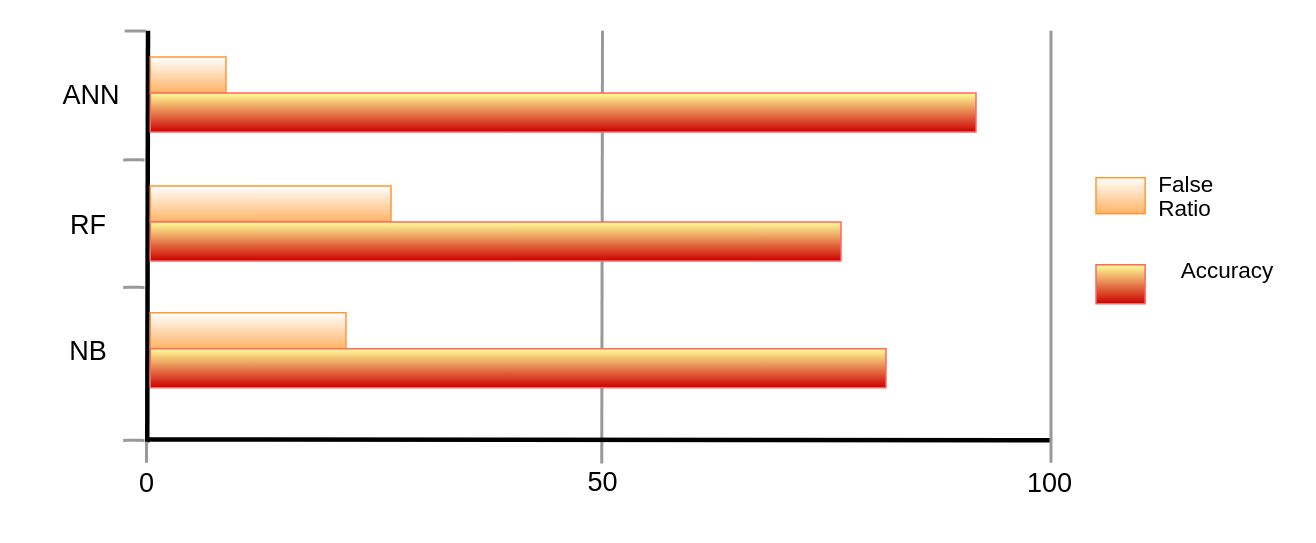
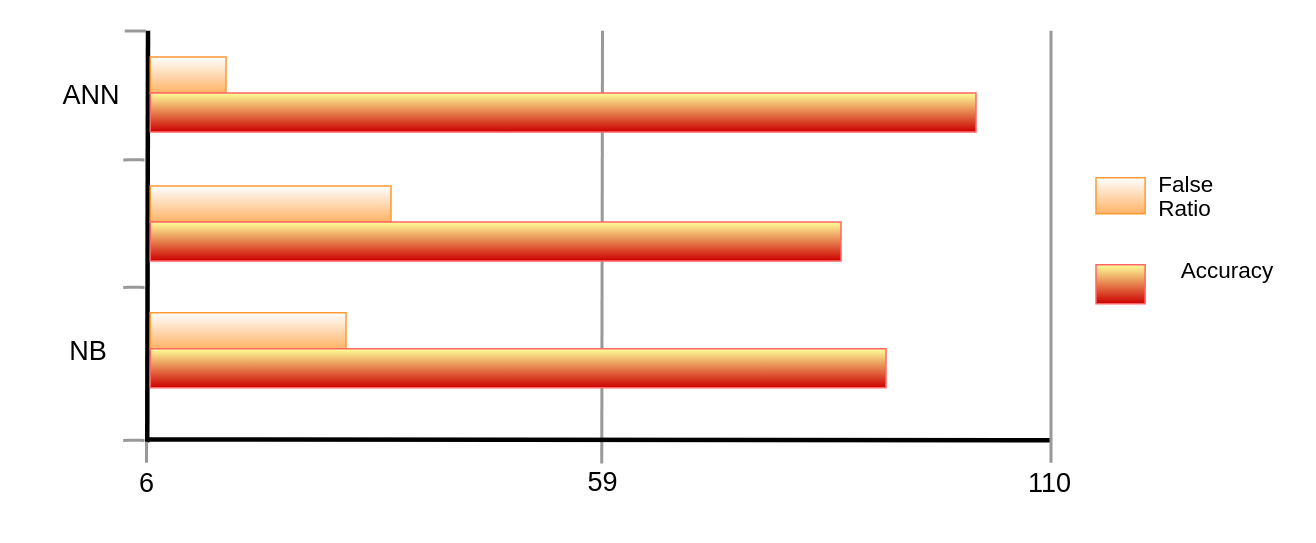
(87, 229) -> none
(603, 482) -> (603, 482)
(147, 484) -> (147, 484)
(1050, 484) -> (1050, 484)
